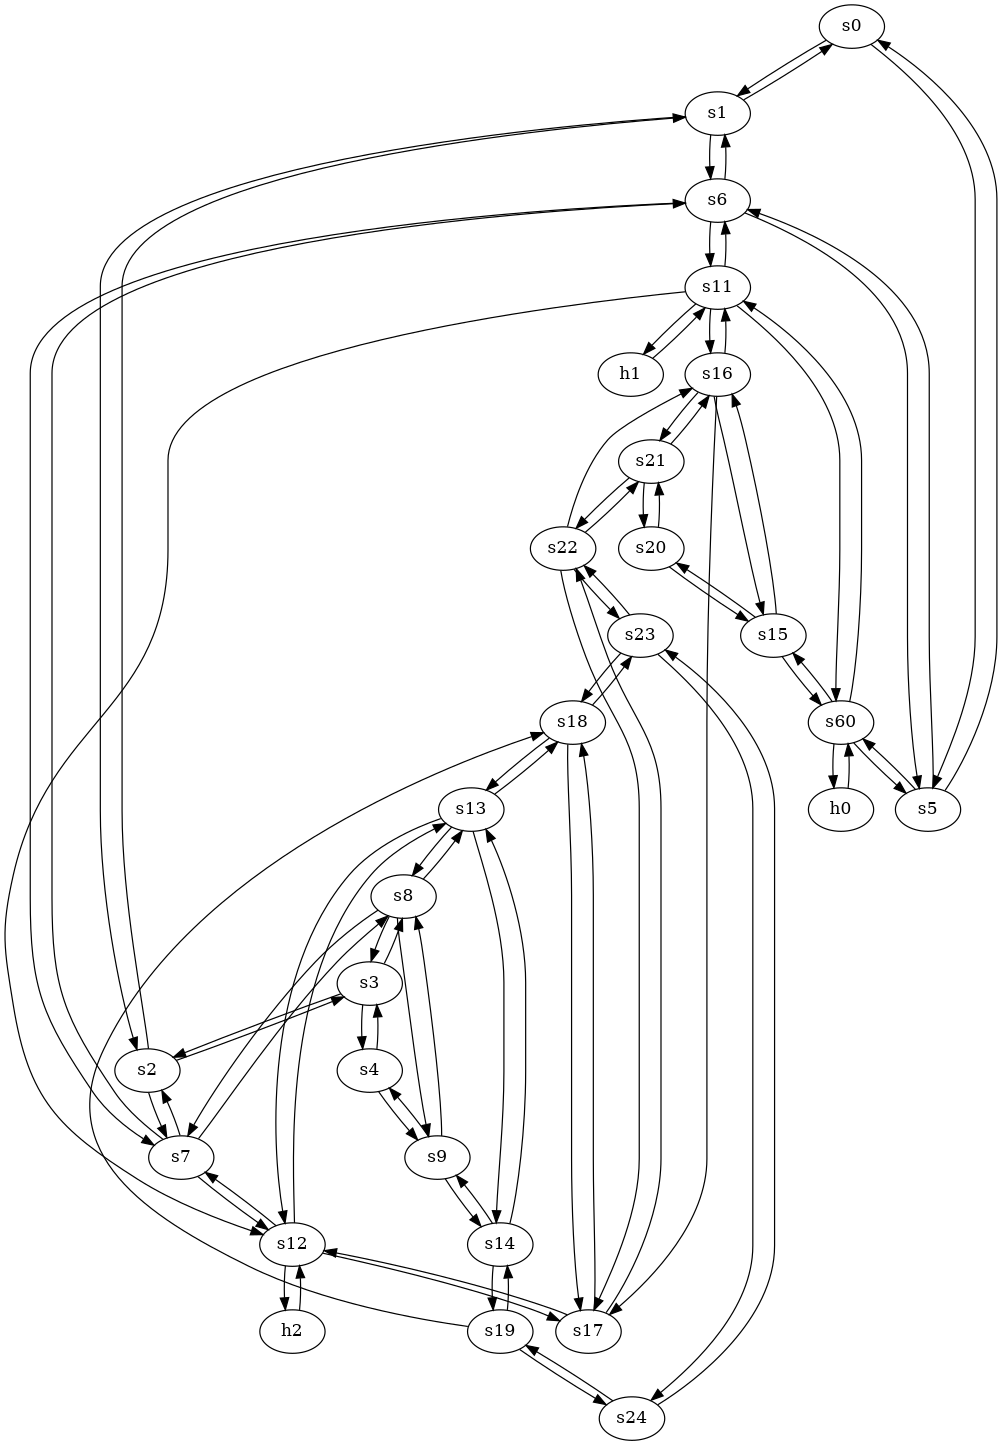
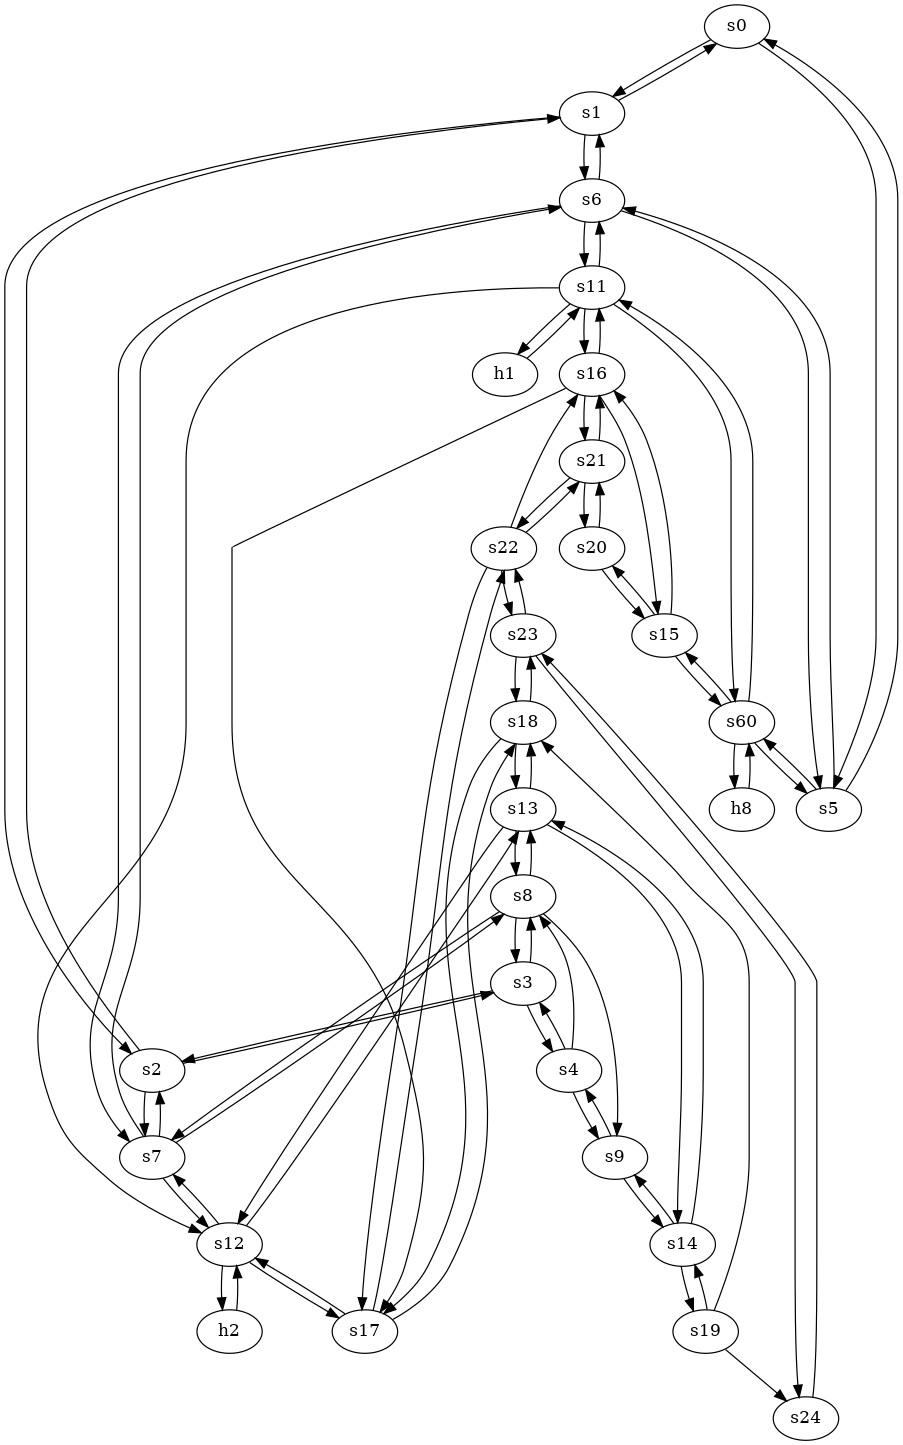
(841, 810) -> (742, 810)
(433, 1032) -> (572, 984)
(575, 1376) -> none
